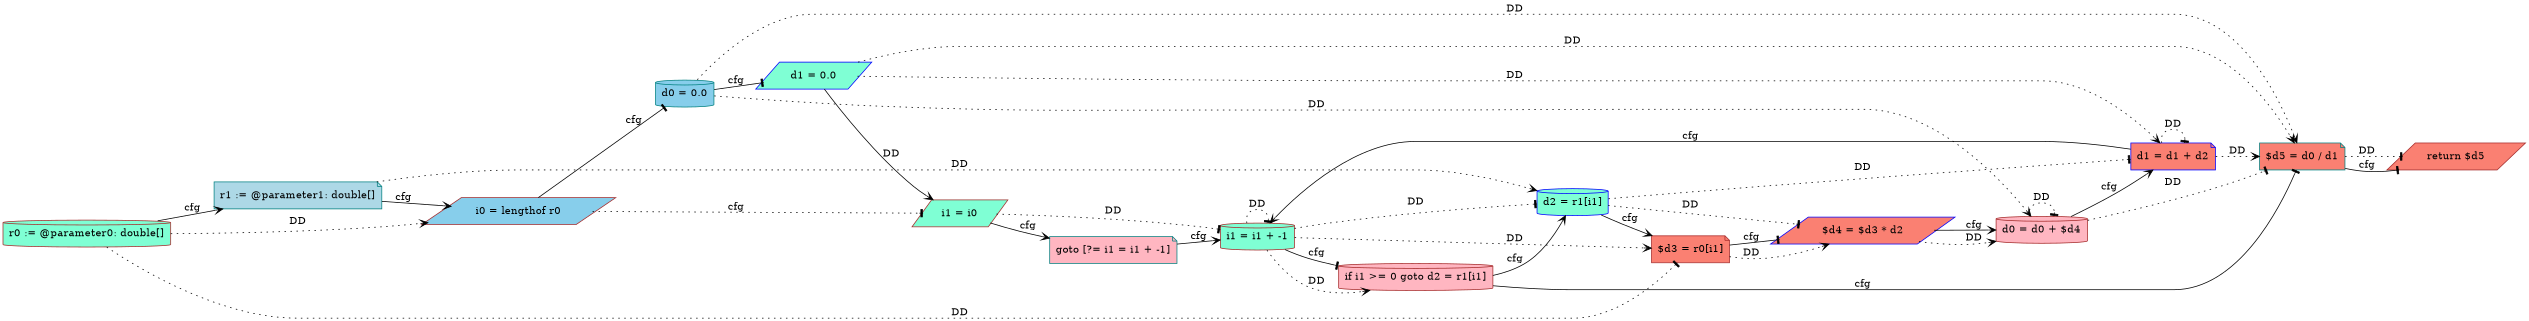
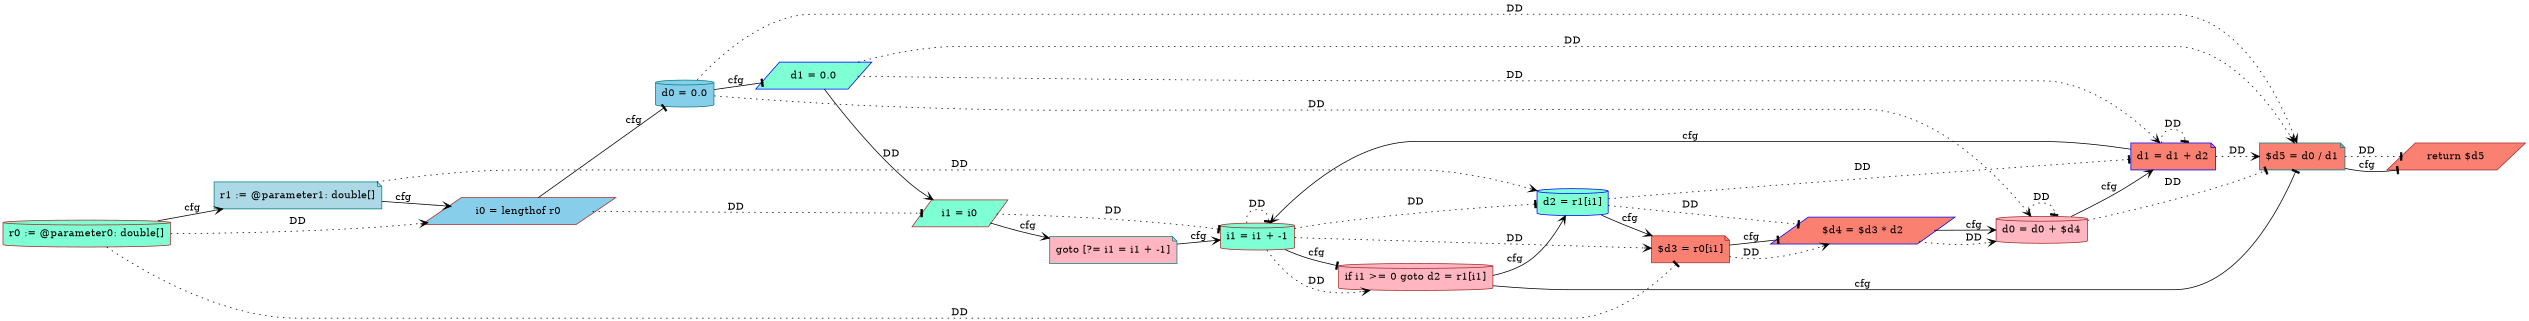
(736, 207) -> (736, 207)
